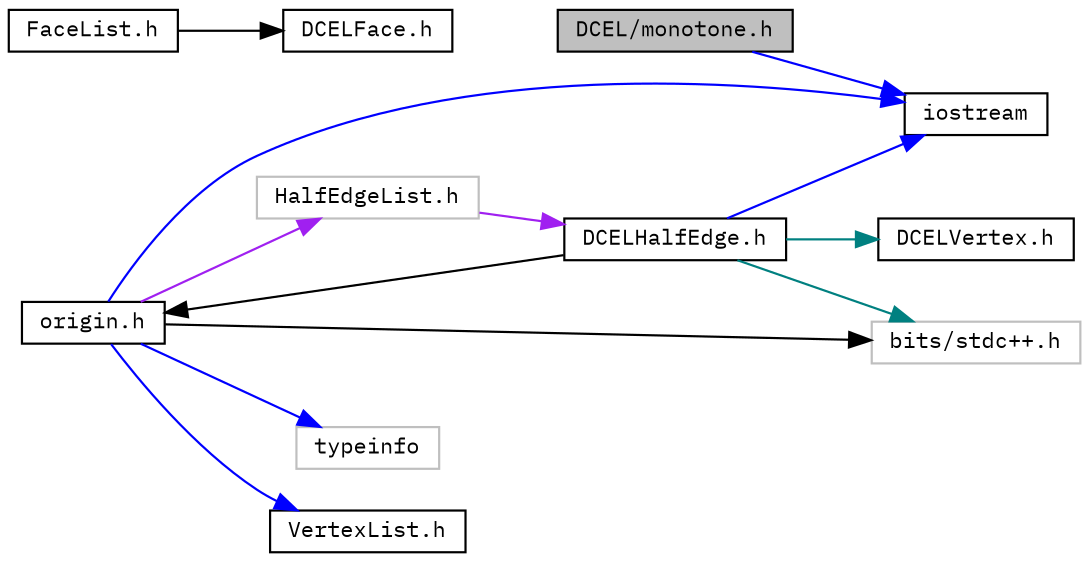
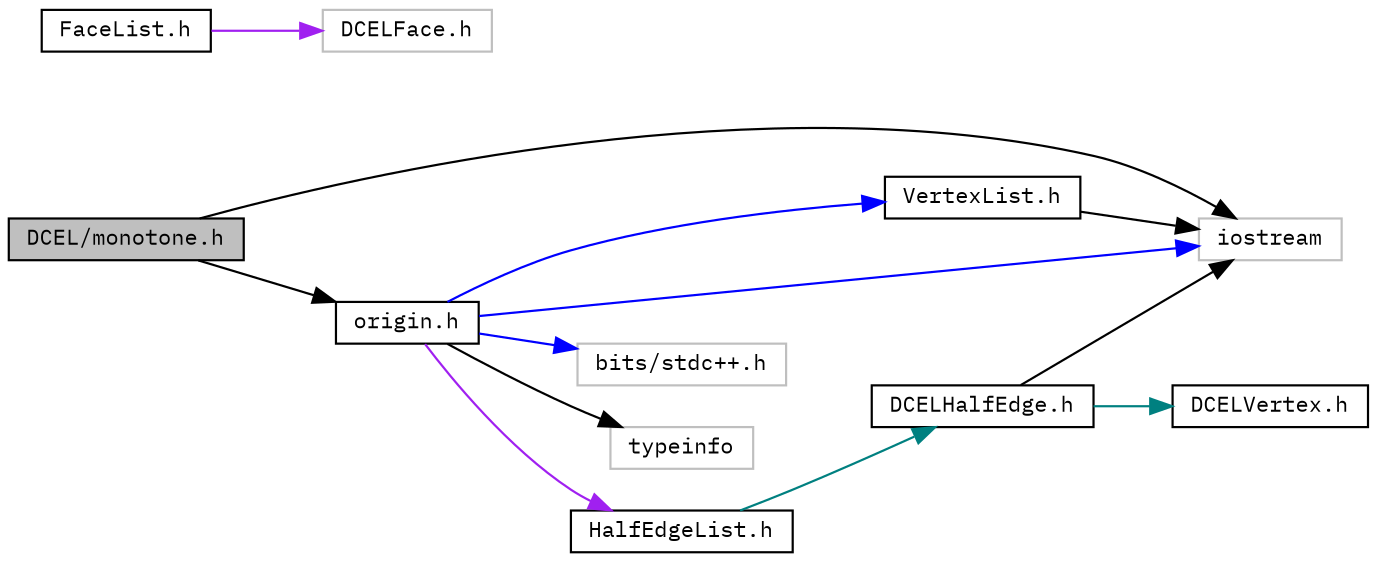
(219, 31) -> (255, 31)
(368, 31) -> (407, 31)
(818, 70) -> (710, 131)
(976, 114) -> (1270, 239)
(815, 181) -> (1117, 328)
(368, 198) -> (682, 531)
(510, 217) -> (828, 475)
none -> (1128, 219)
(375, 282) -> (256, 278)
(815, 287) -> none
(507, 332) -> (517, 339)
(220, 381) -> (523, 384)
